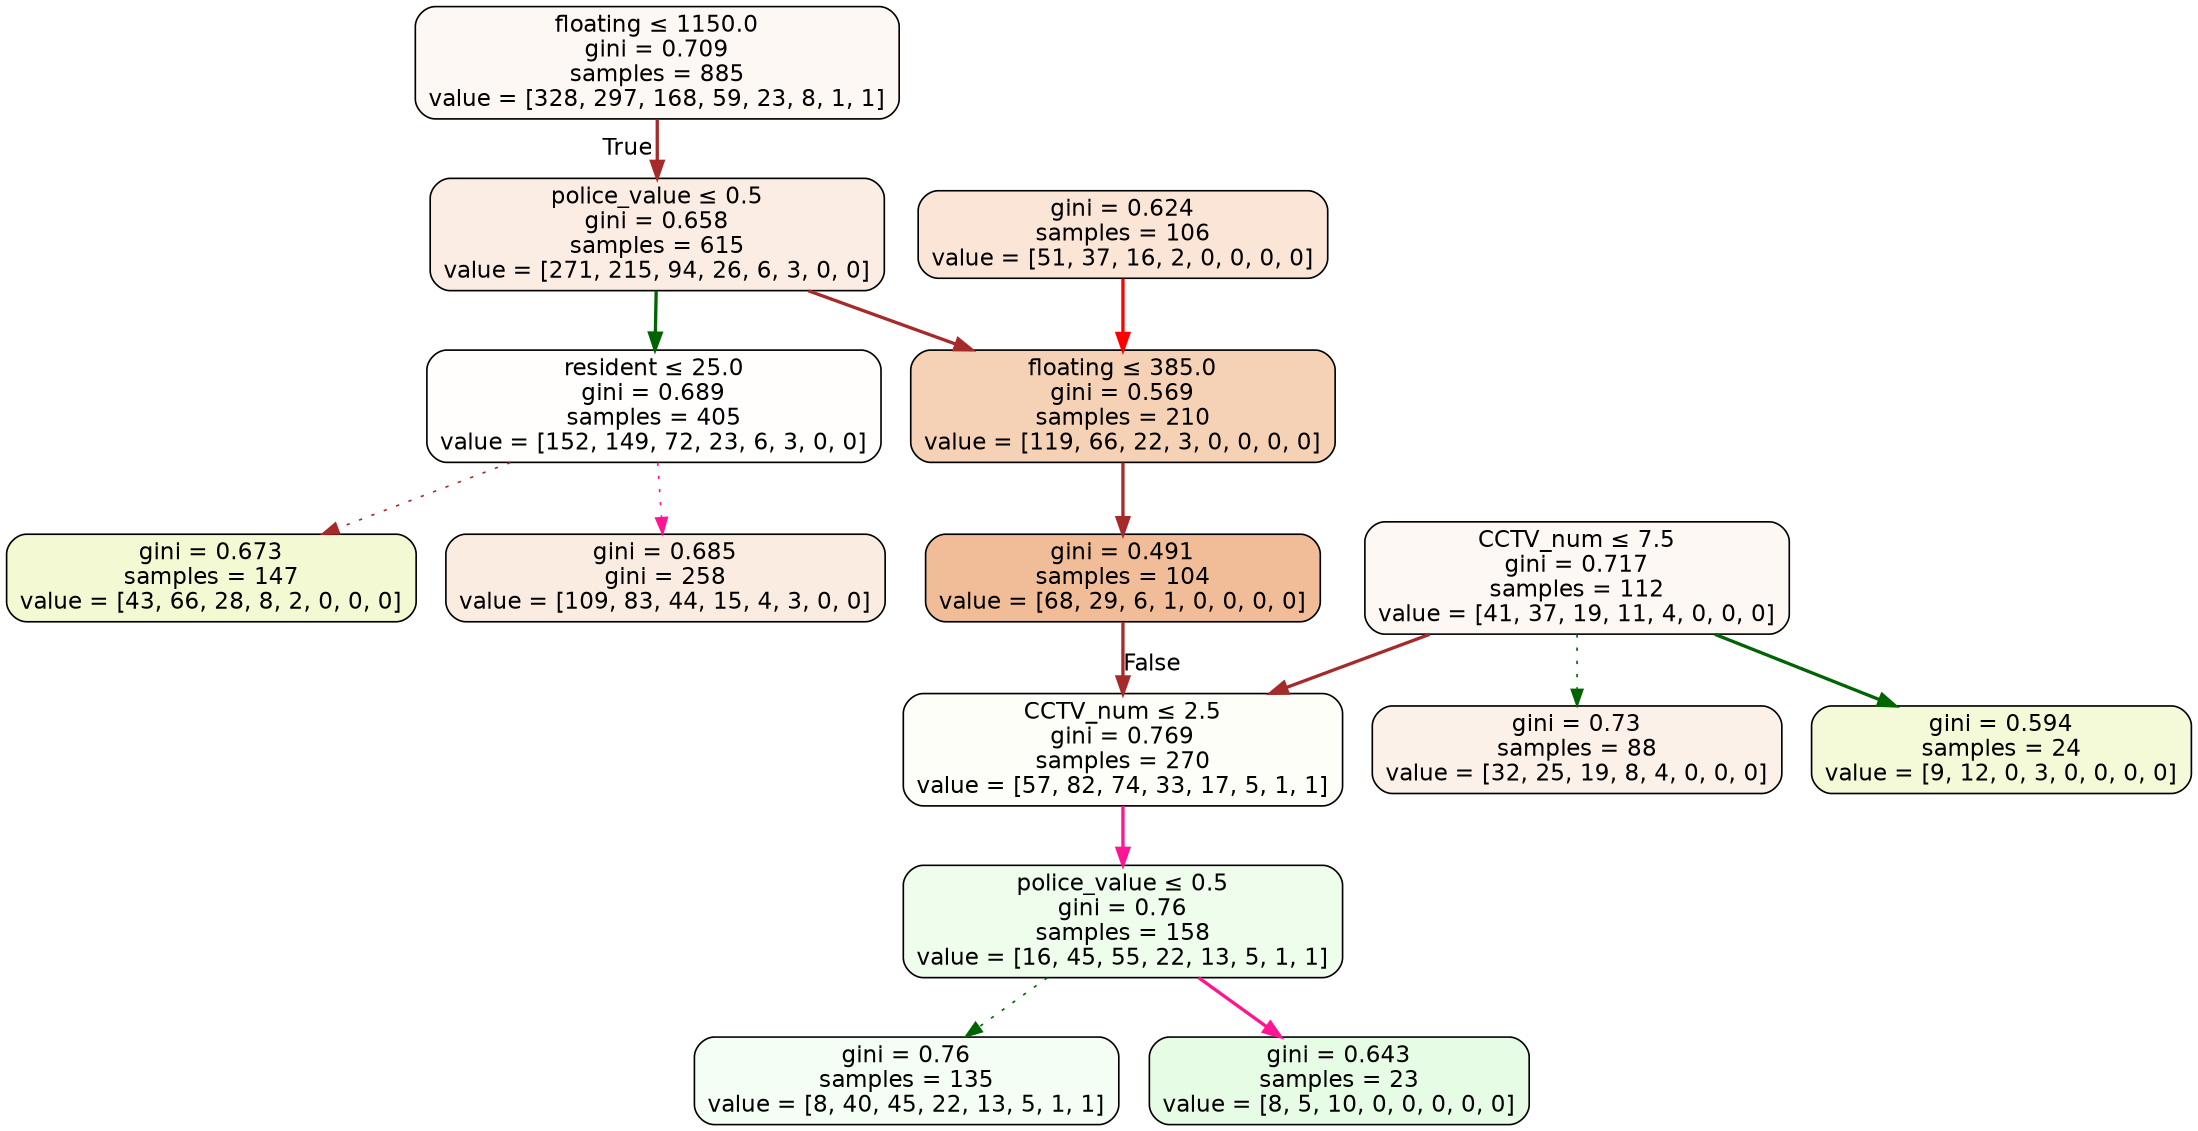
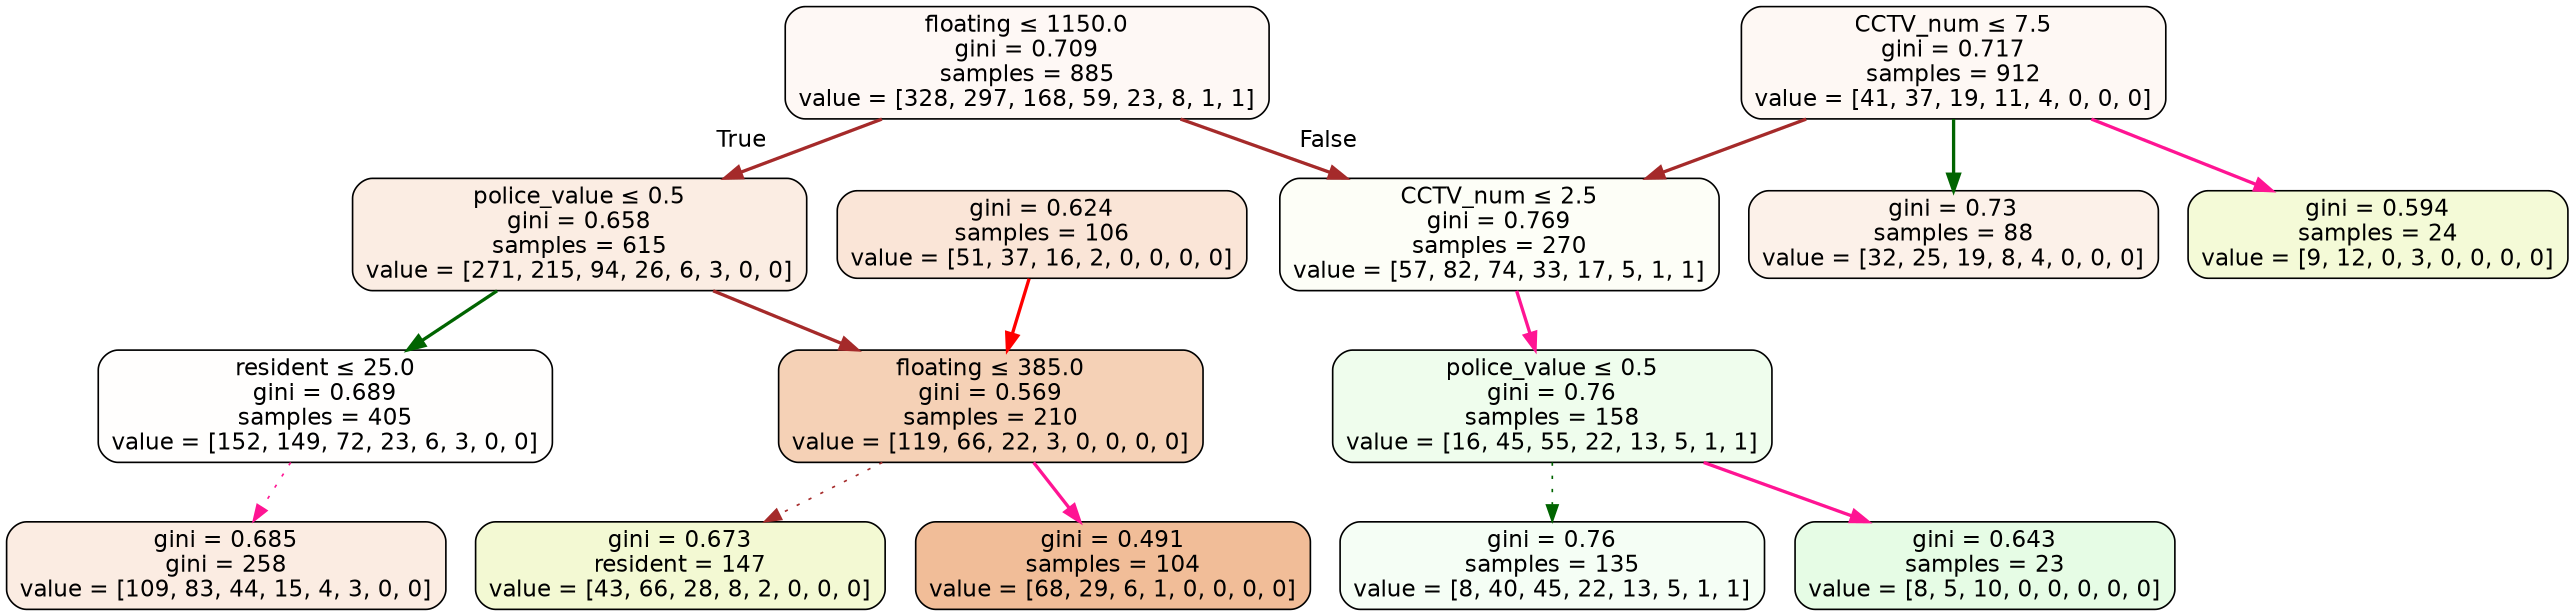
(1123, 490) -> (1051, 485)
(424, 495) -> (831, 488)
(211, 577) -> (680, 565)
(1577, 590) -> (1954, 74)
(1123, 649) -> (1255, 146)
(1577, 662) -> (1954, 146)
(1797, 667) -> (2174, 152)
